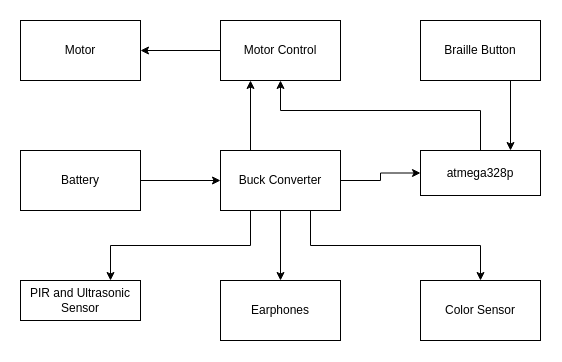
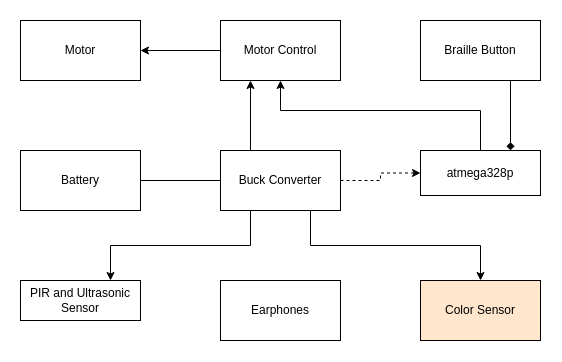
(511, 142) -> (511, 142)
(212, 181) -> (215, 181)
(380, 181) -> (380, 181)
(281, 242) -> none
(481, 311) -> (481, 311)
